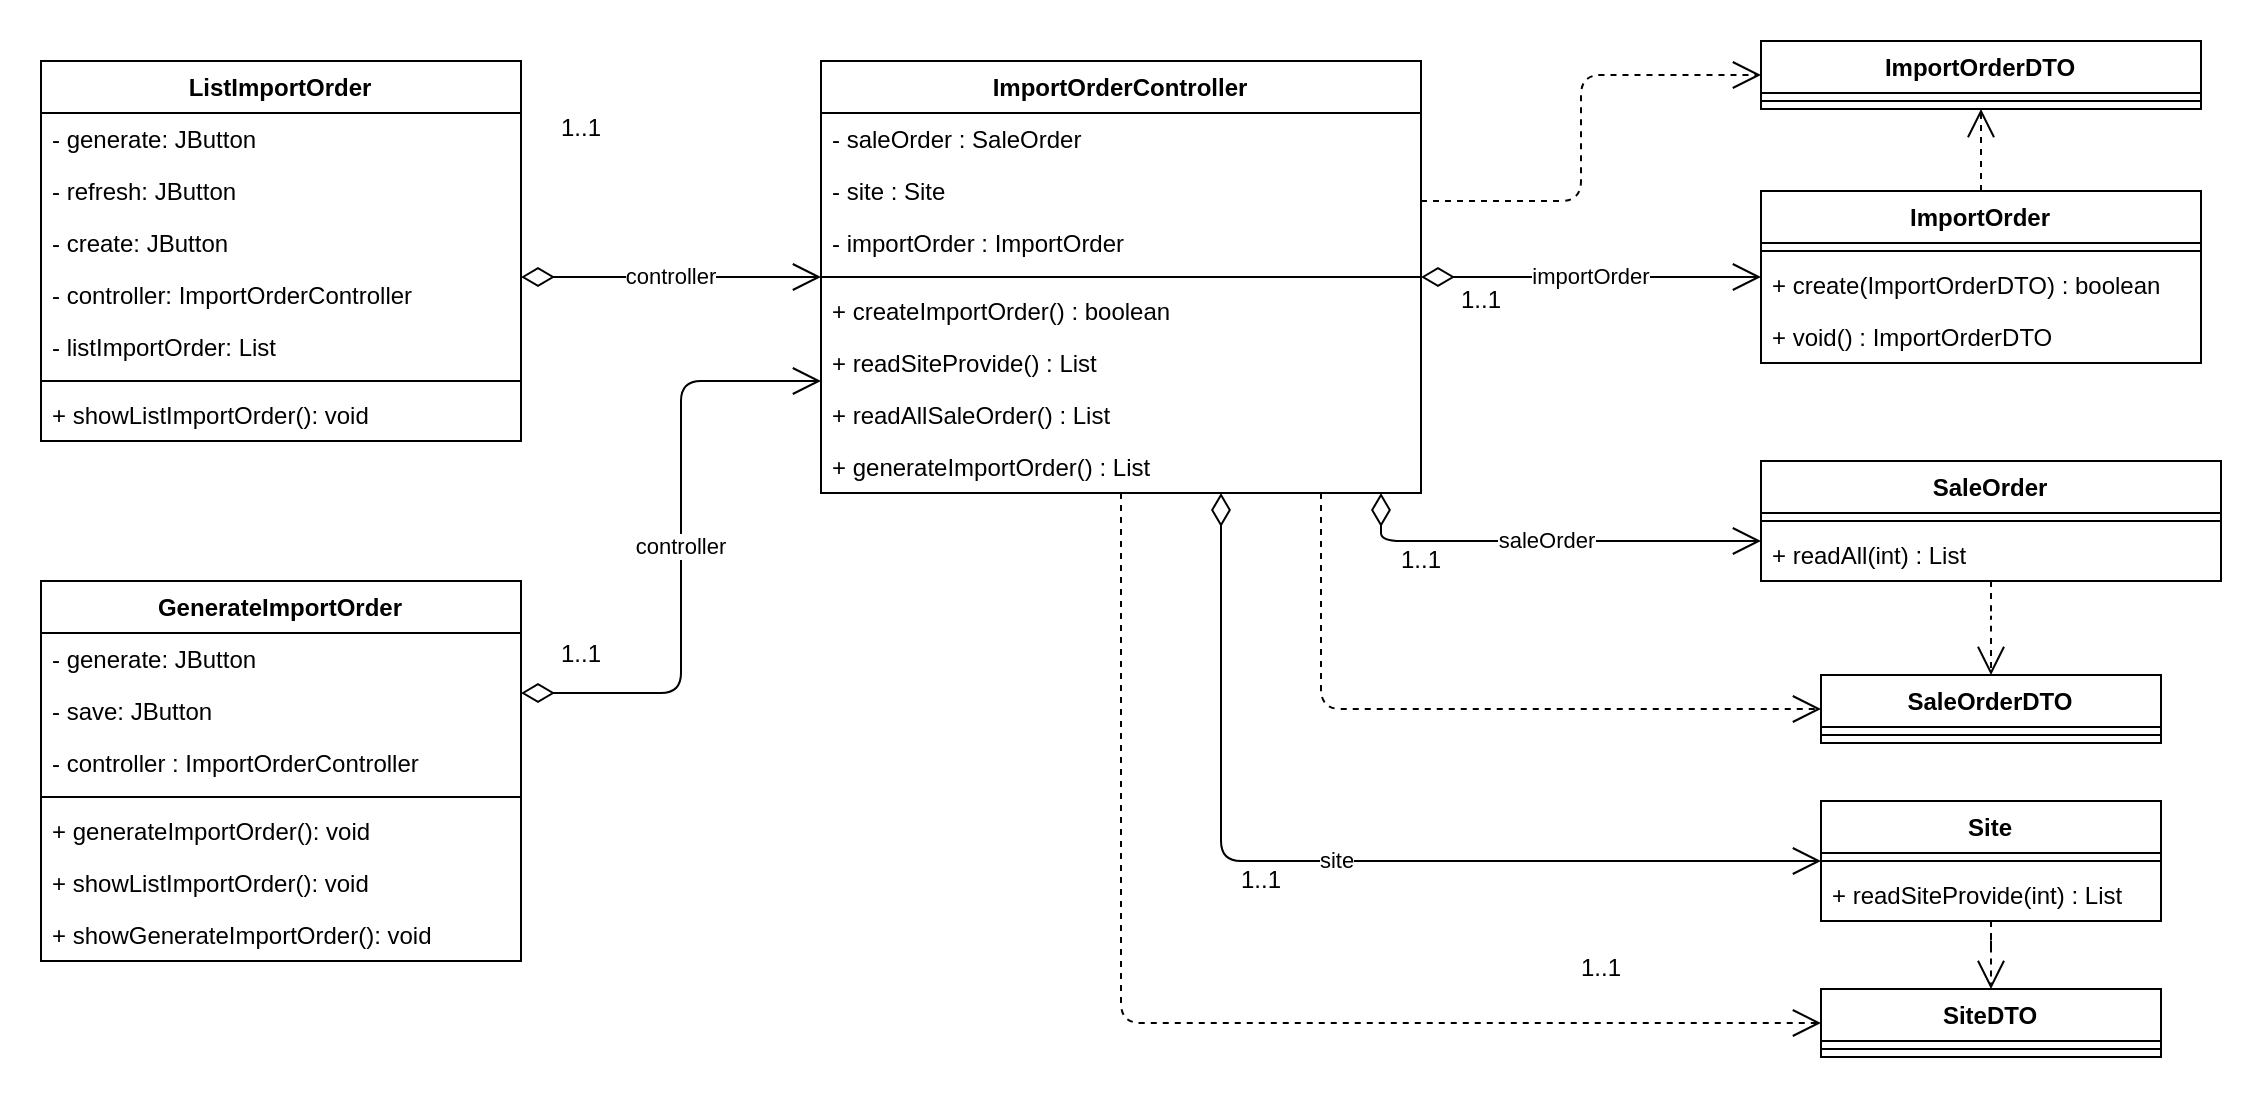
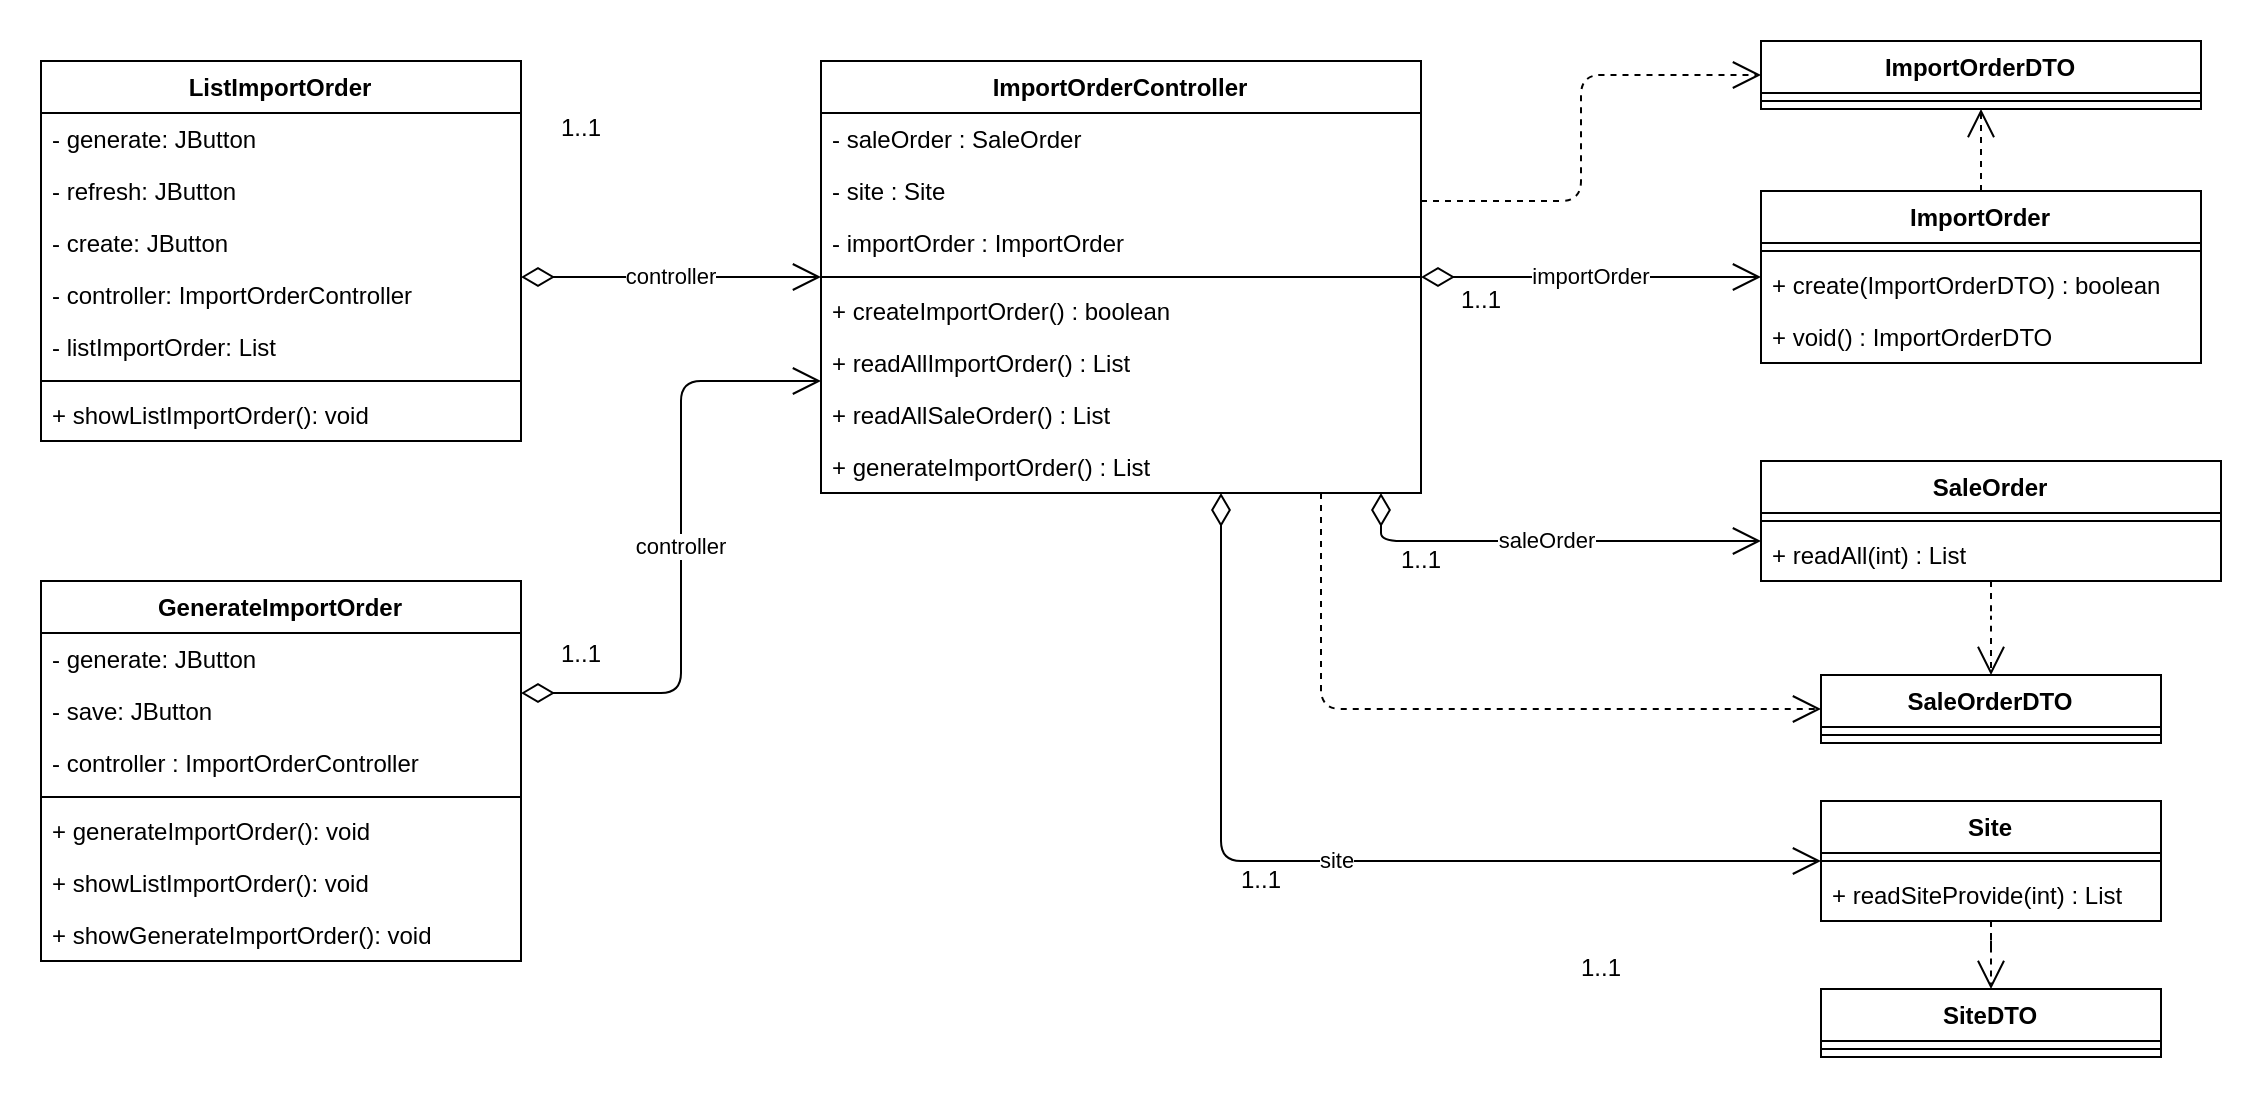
(985, 364) -> (1005, 364)
(1212, 1023) -> none
